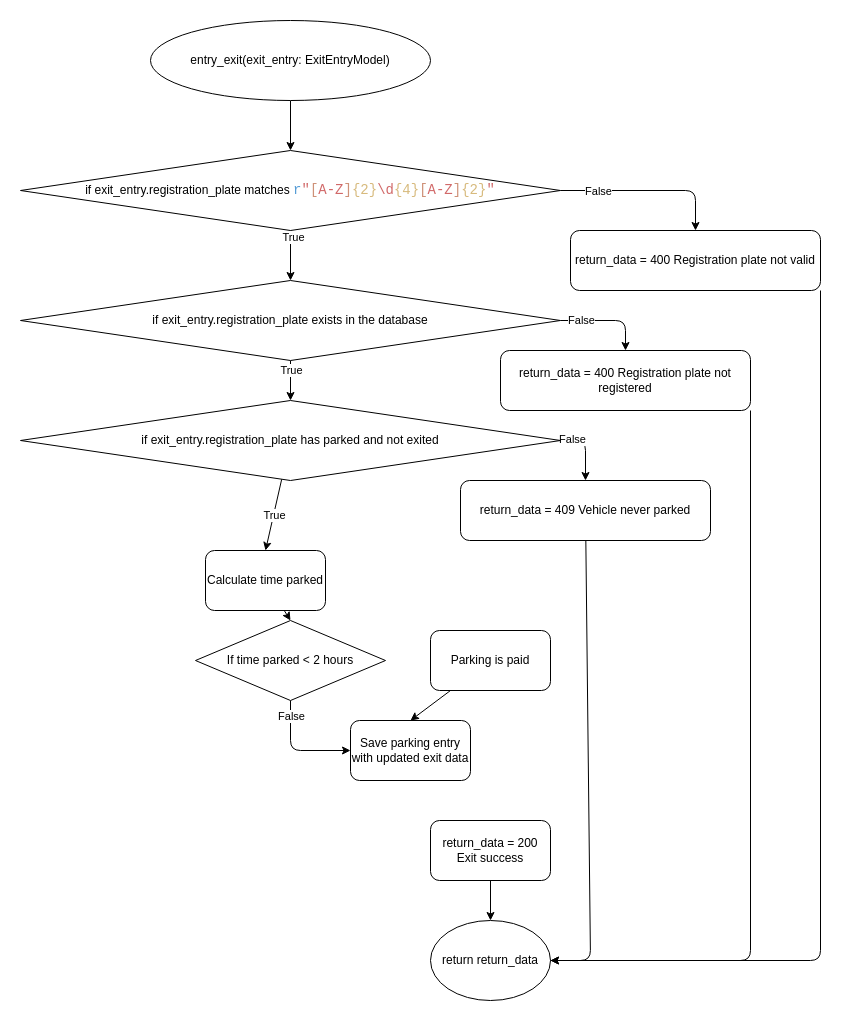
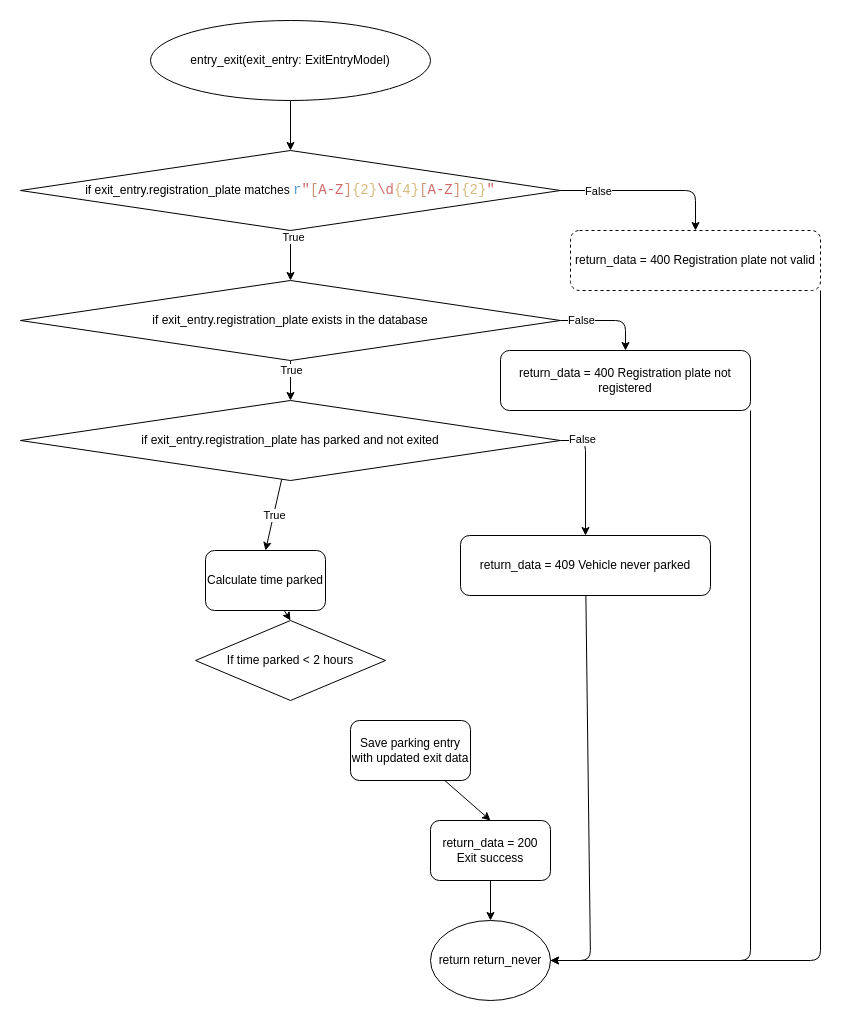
(696, 261) -> (696, 261)
(586, 511) -> (586, 566)
(491, 661) -> none
(433, 703) -> none
(294, 749) -> none
none -> (465, 798)
(491, 961) -> (491, 961)
